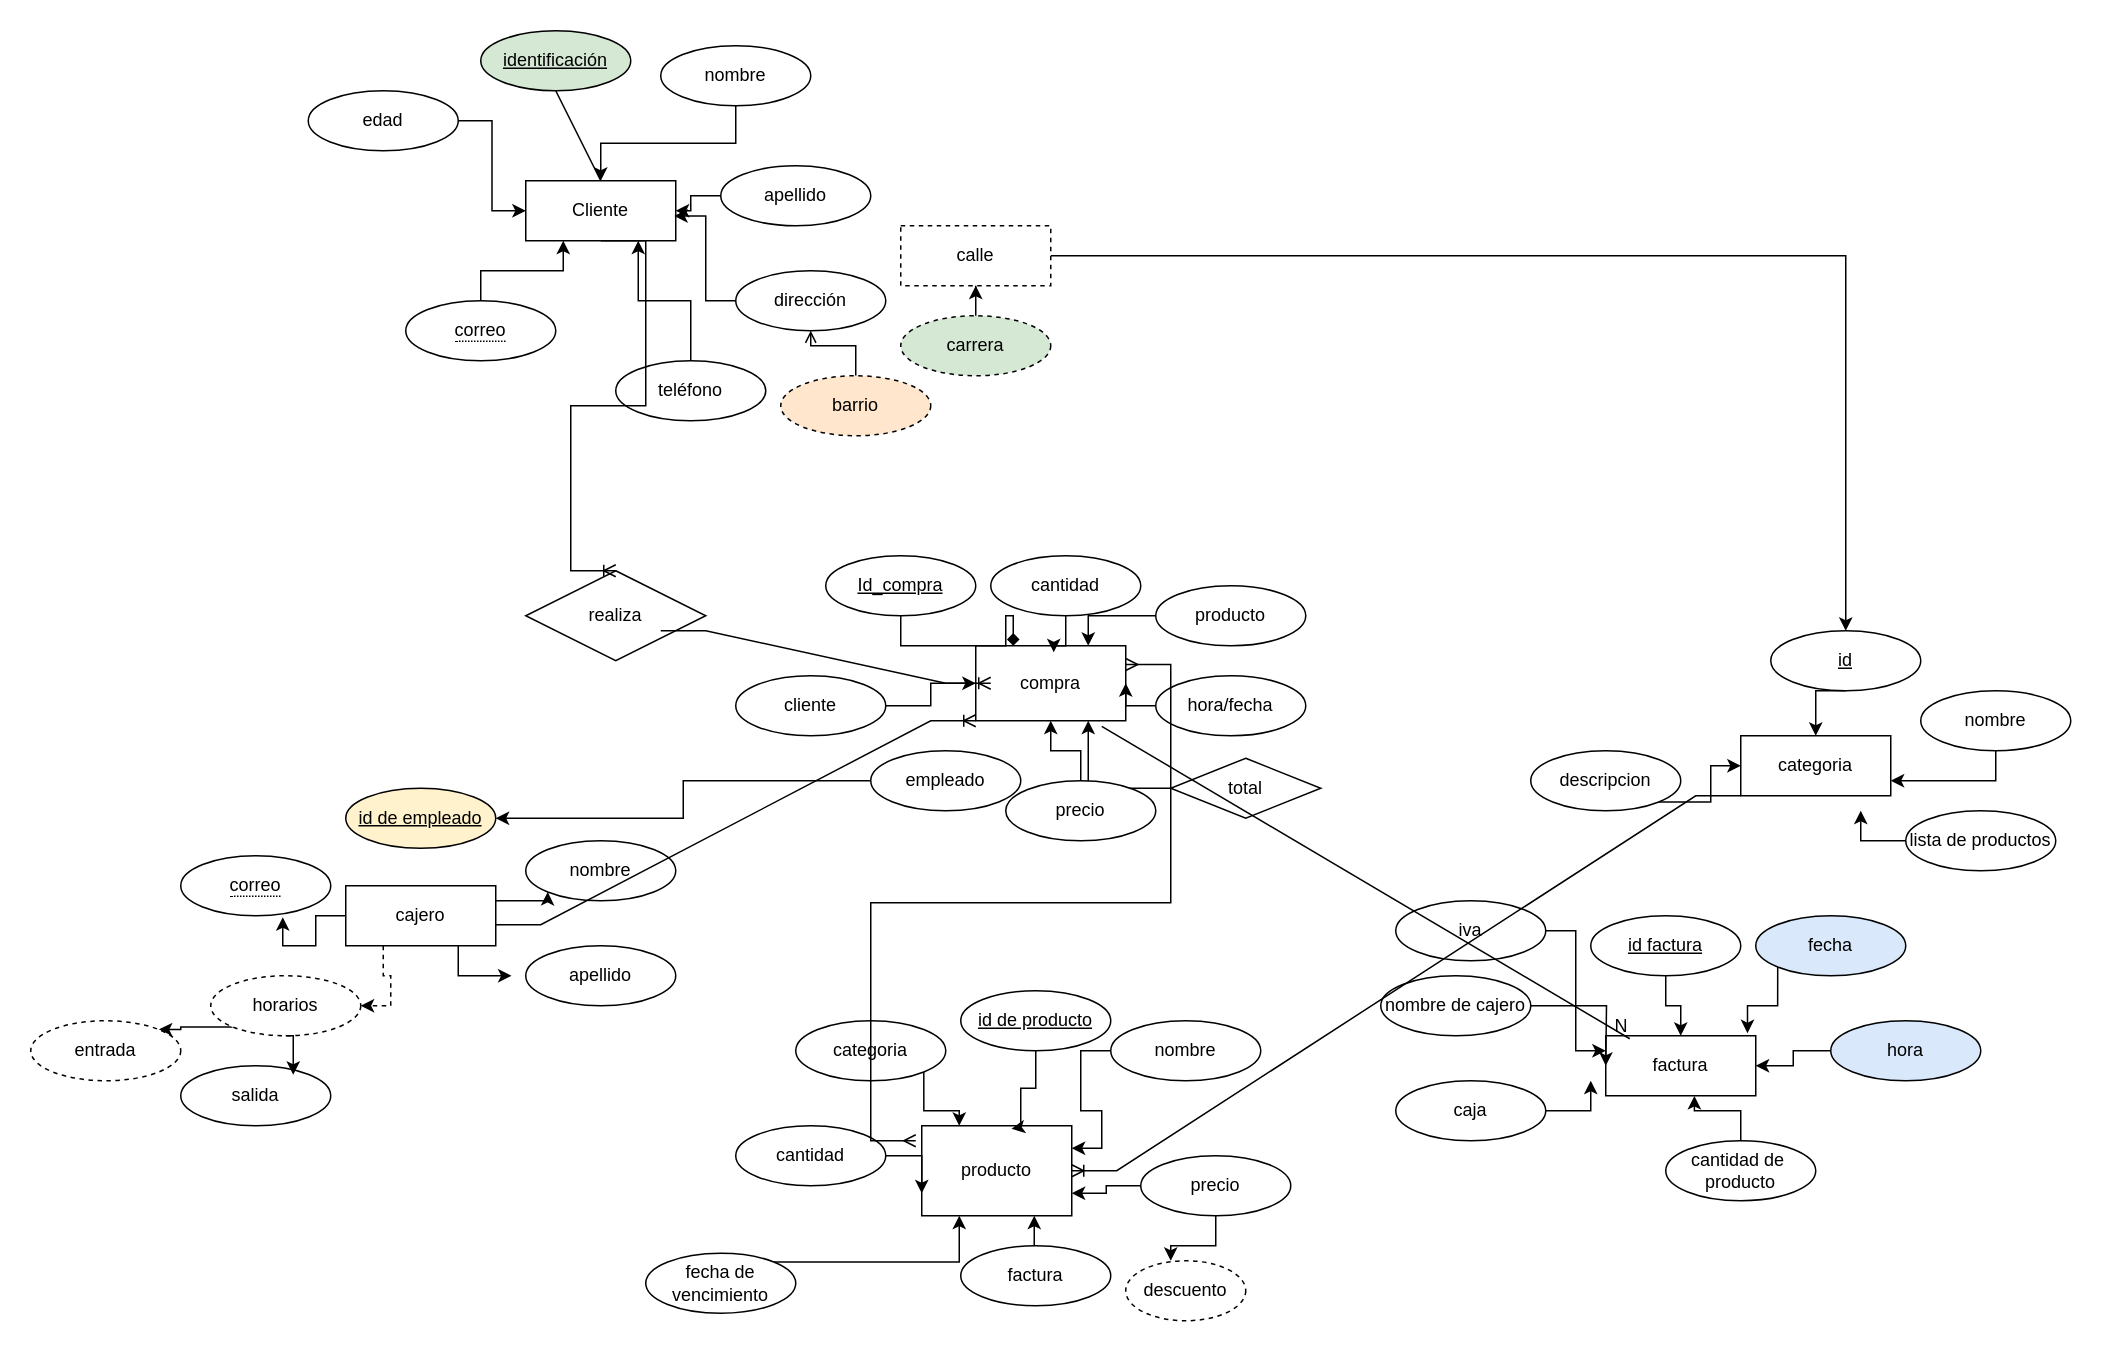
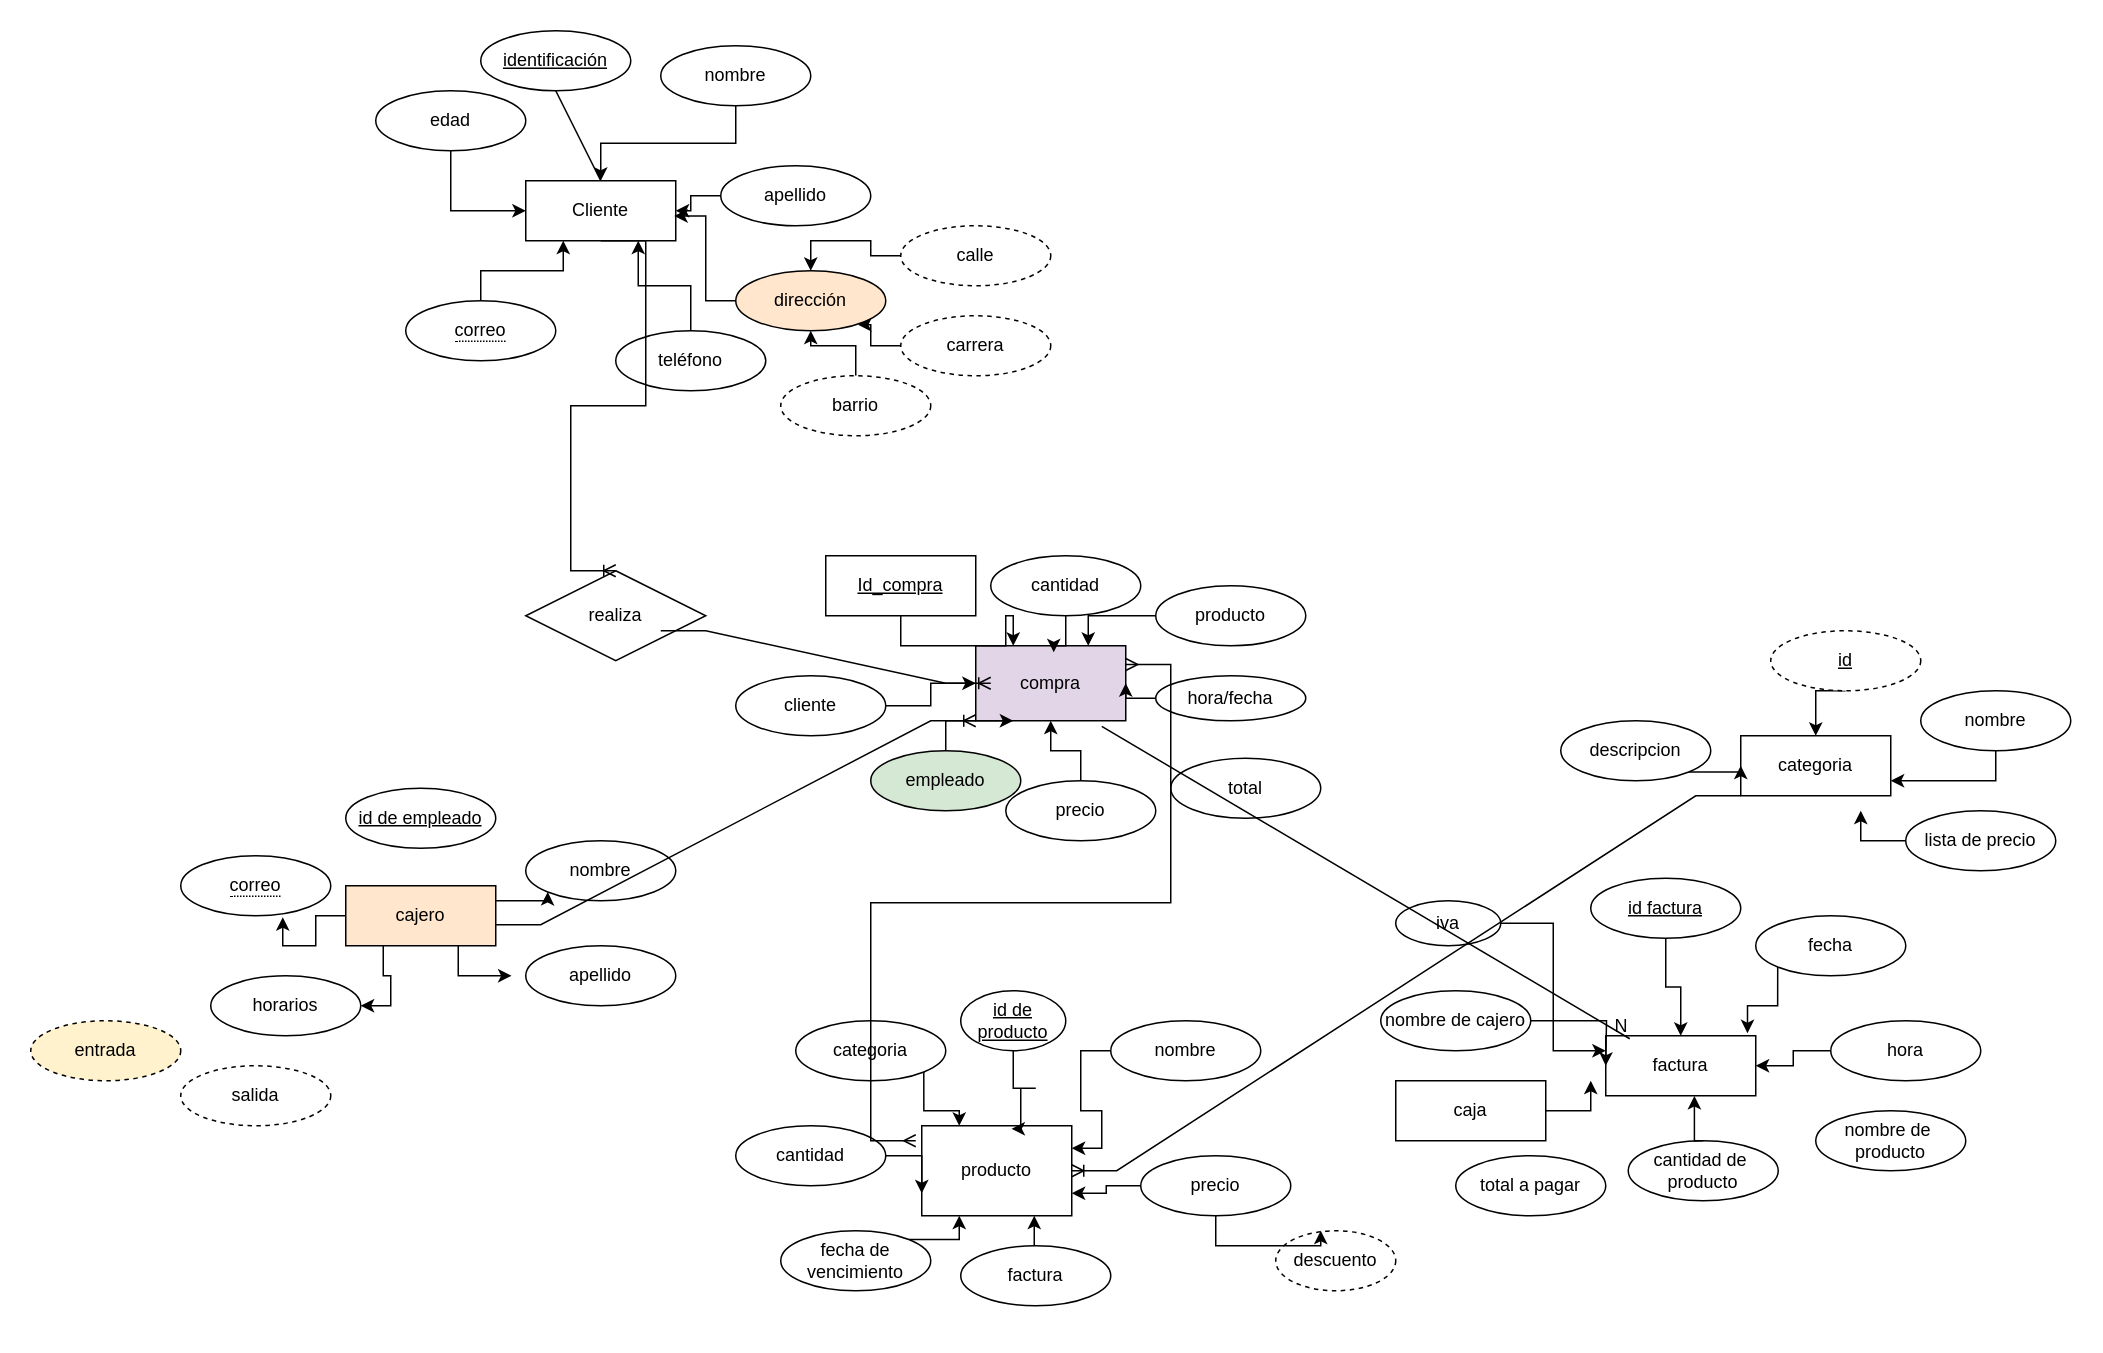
(556, 61) -> (556, 61)
(383, 121) -> (451, 121)
(976, 256) -> (976, 256)
(1631, 256) -> (854, 241)
(976, 296) -> (874, 346)
(811, 301) -> (811, 301)
(811, 339) -> (811, 341)
(976, 346) -> (976, 346)
(691, 391) -> (691, 361)
(856, 406) -> (856, 406)
(901, 586) -> (901, 586)
(1013, 633) -> (1013, 634)
(1846, 661) -> (1846, 661)
(1051, 683) -> (1051, 683)
(1231, 706) -> (1231, 698)
(1088, 756) -> none
(946, 781) -> (946, 781)
(1606, 781) -> (1636, 751)
(1246, 788) -> (1246, 788)
(421, 818) -> (421, 818)
(676, 818) -> (946, 737)
(1981, 841) -> (1981, 841)
(421, 916) -> (421, 916)
(1471, 931) -> (1448, 923)
(1666, 946) -> (1666, 908)
(1831, 946) -> (1831, 946)
(391, 983) -> (391, 983)
(286, 1006) -> (286, 1006)
(1456, 1006) -> (1456, 1021)
(1036, 1021) -> (1013, 1021)
(200, 1027) -> none
(293, 1047) -> none
(106, 1051) -> (106, 1051)
(1906, 1051) -> (1906, 1051)
(256, 1096) -> (256, 1096)
(1471, 1111) -> (1471, 1111)
none -> (1891, 1141)
(1741, 1171) -> (1703, 1171)
none -> (1531, 1186)
(721, 1283) -> (856, 1261)
(1186, 1291) -> (1336, 1261)
